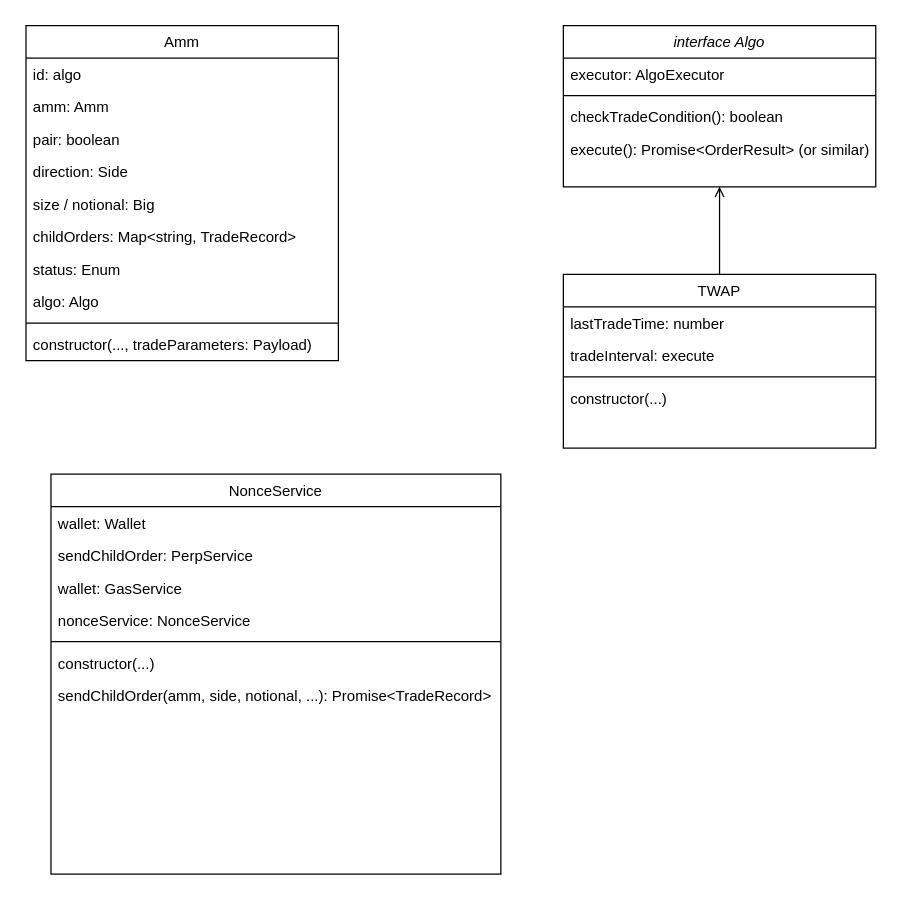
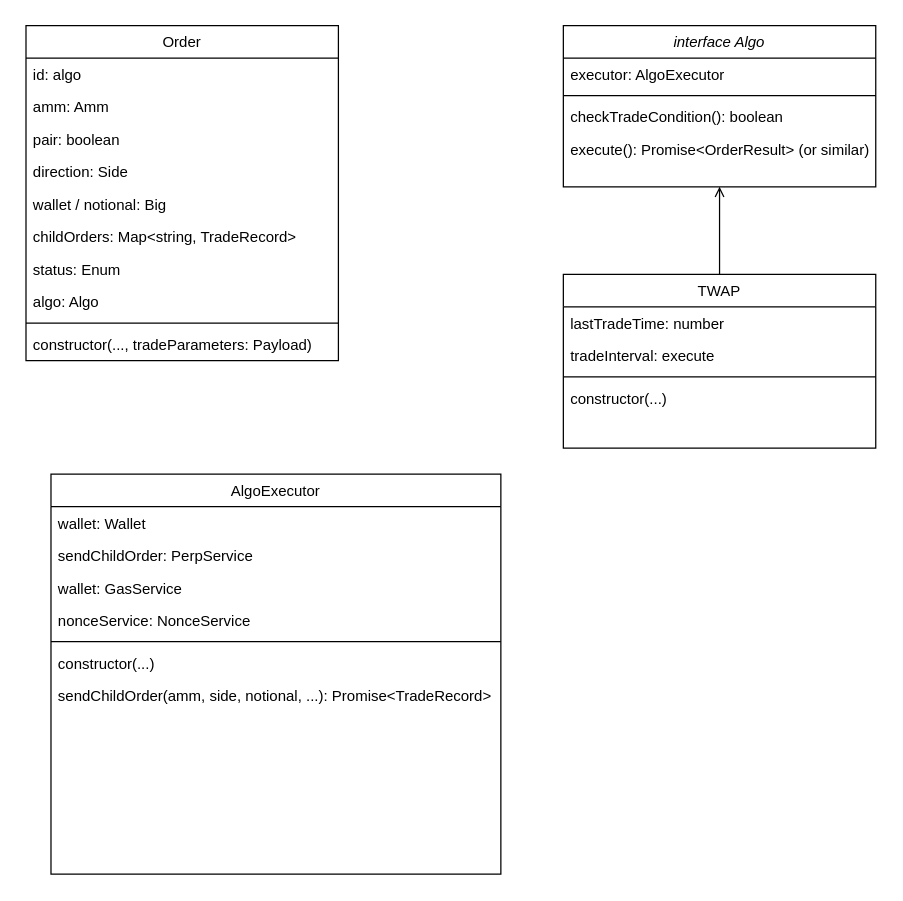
(181, 43) -> (181, 43)
(101, 205) -> (107, 205)
(275, 491) -> (275, 491)
